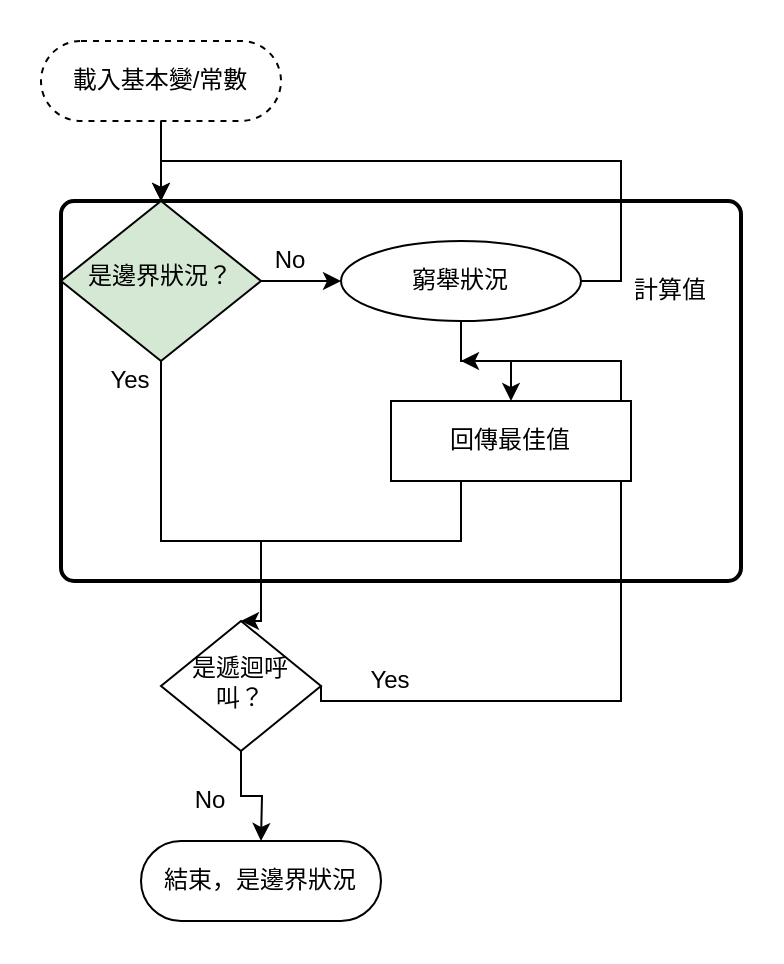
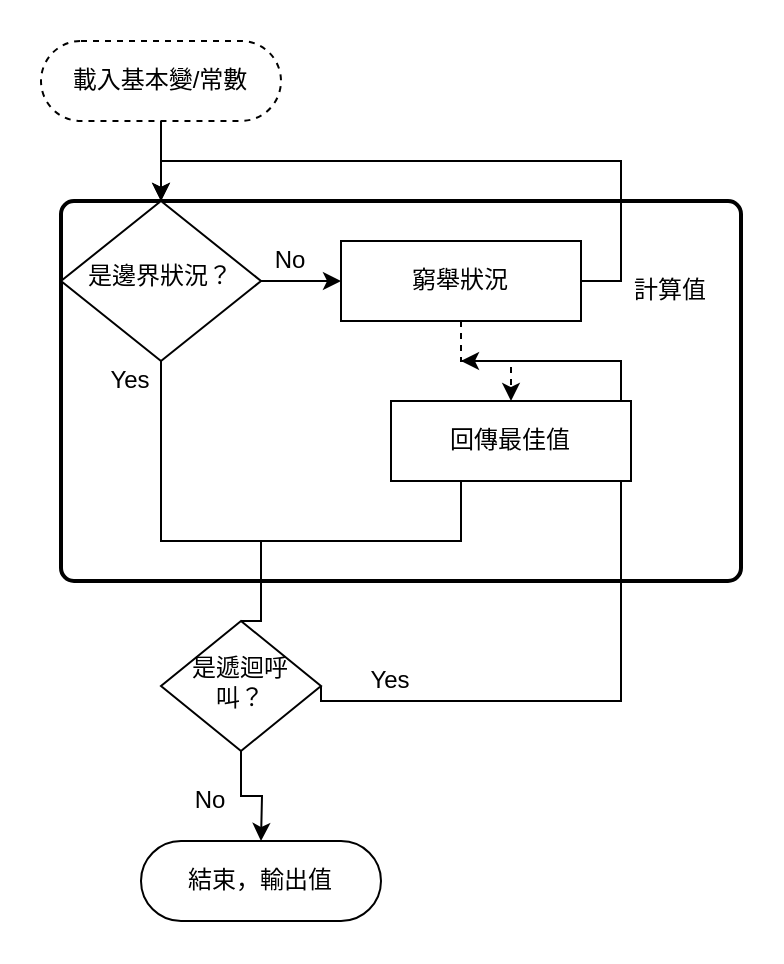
(161, 281) -> (161, 281)
(461, 281) -> (461, 281)
(461, 341) -> (461, 341)
(256, 621) -> (250, 621)
(261, 881) -> (261, 881)
